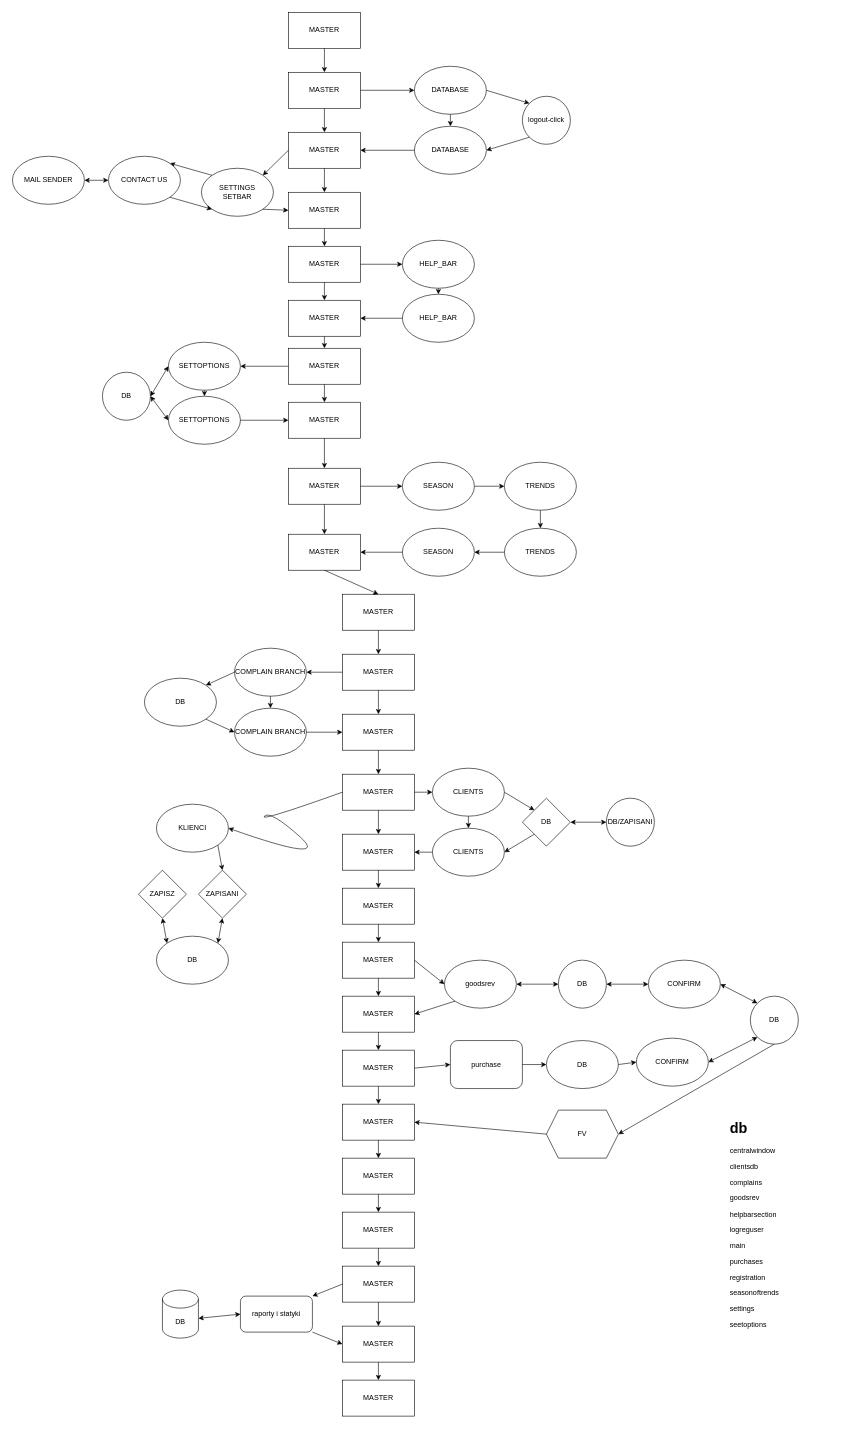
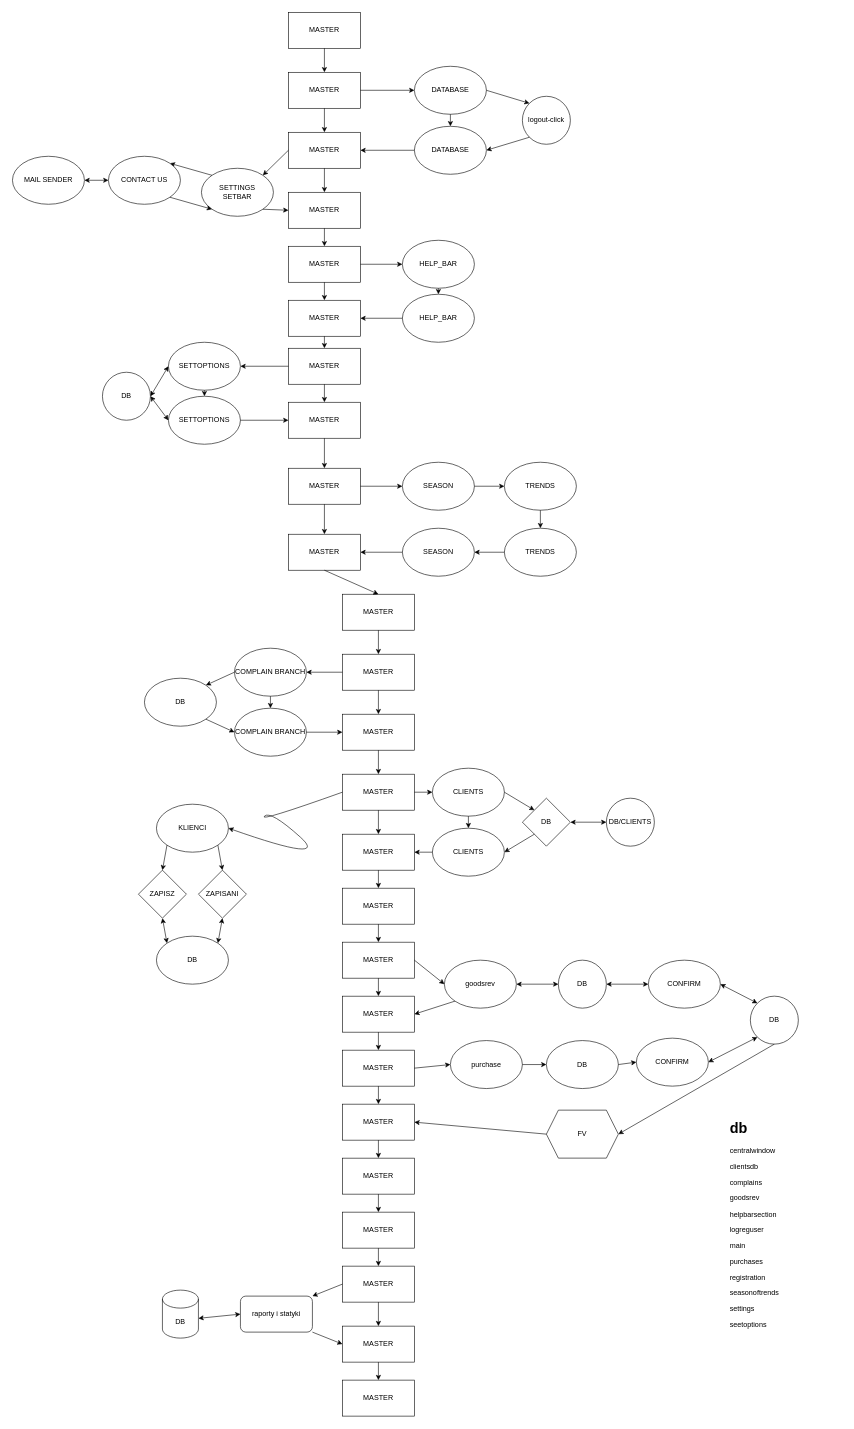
(630, 822) -> (630, 822)
none -> (165, 855)
(486, 1065) -> (486, 1065)
